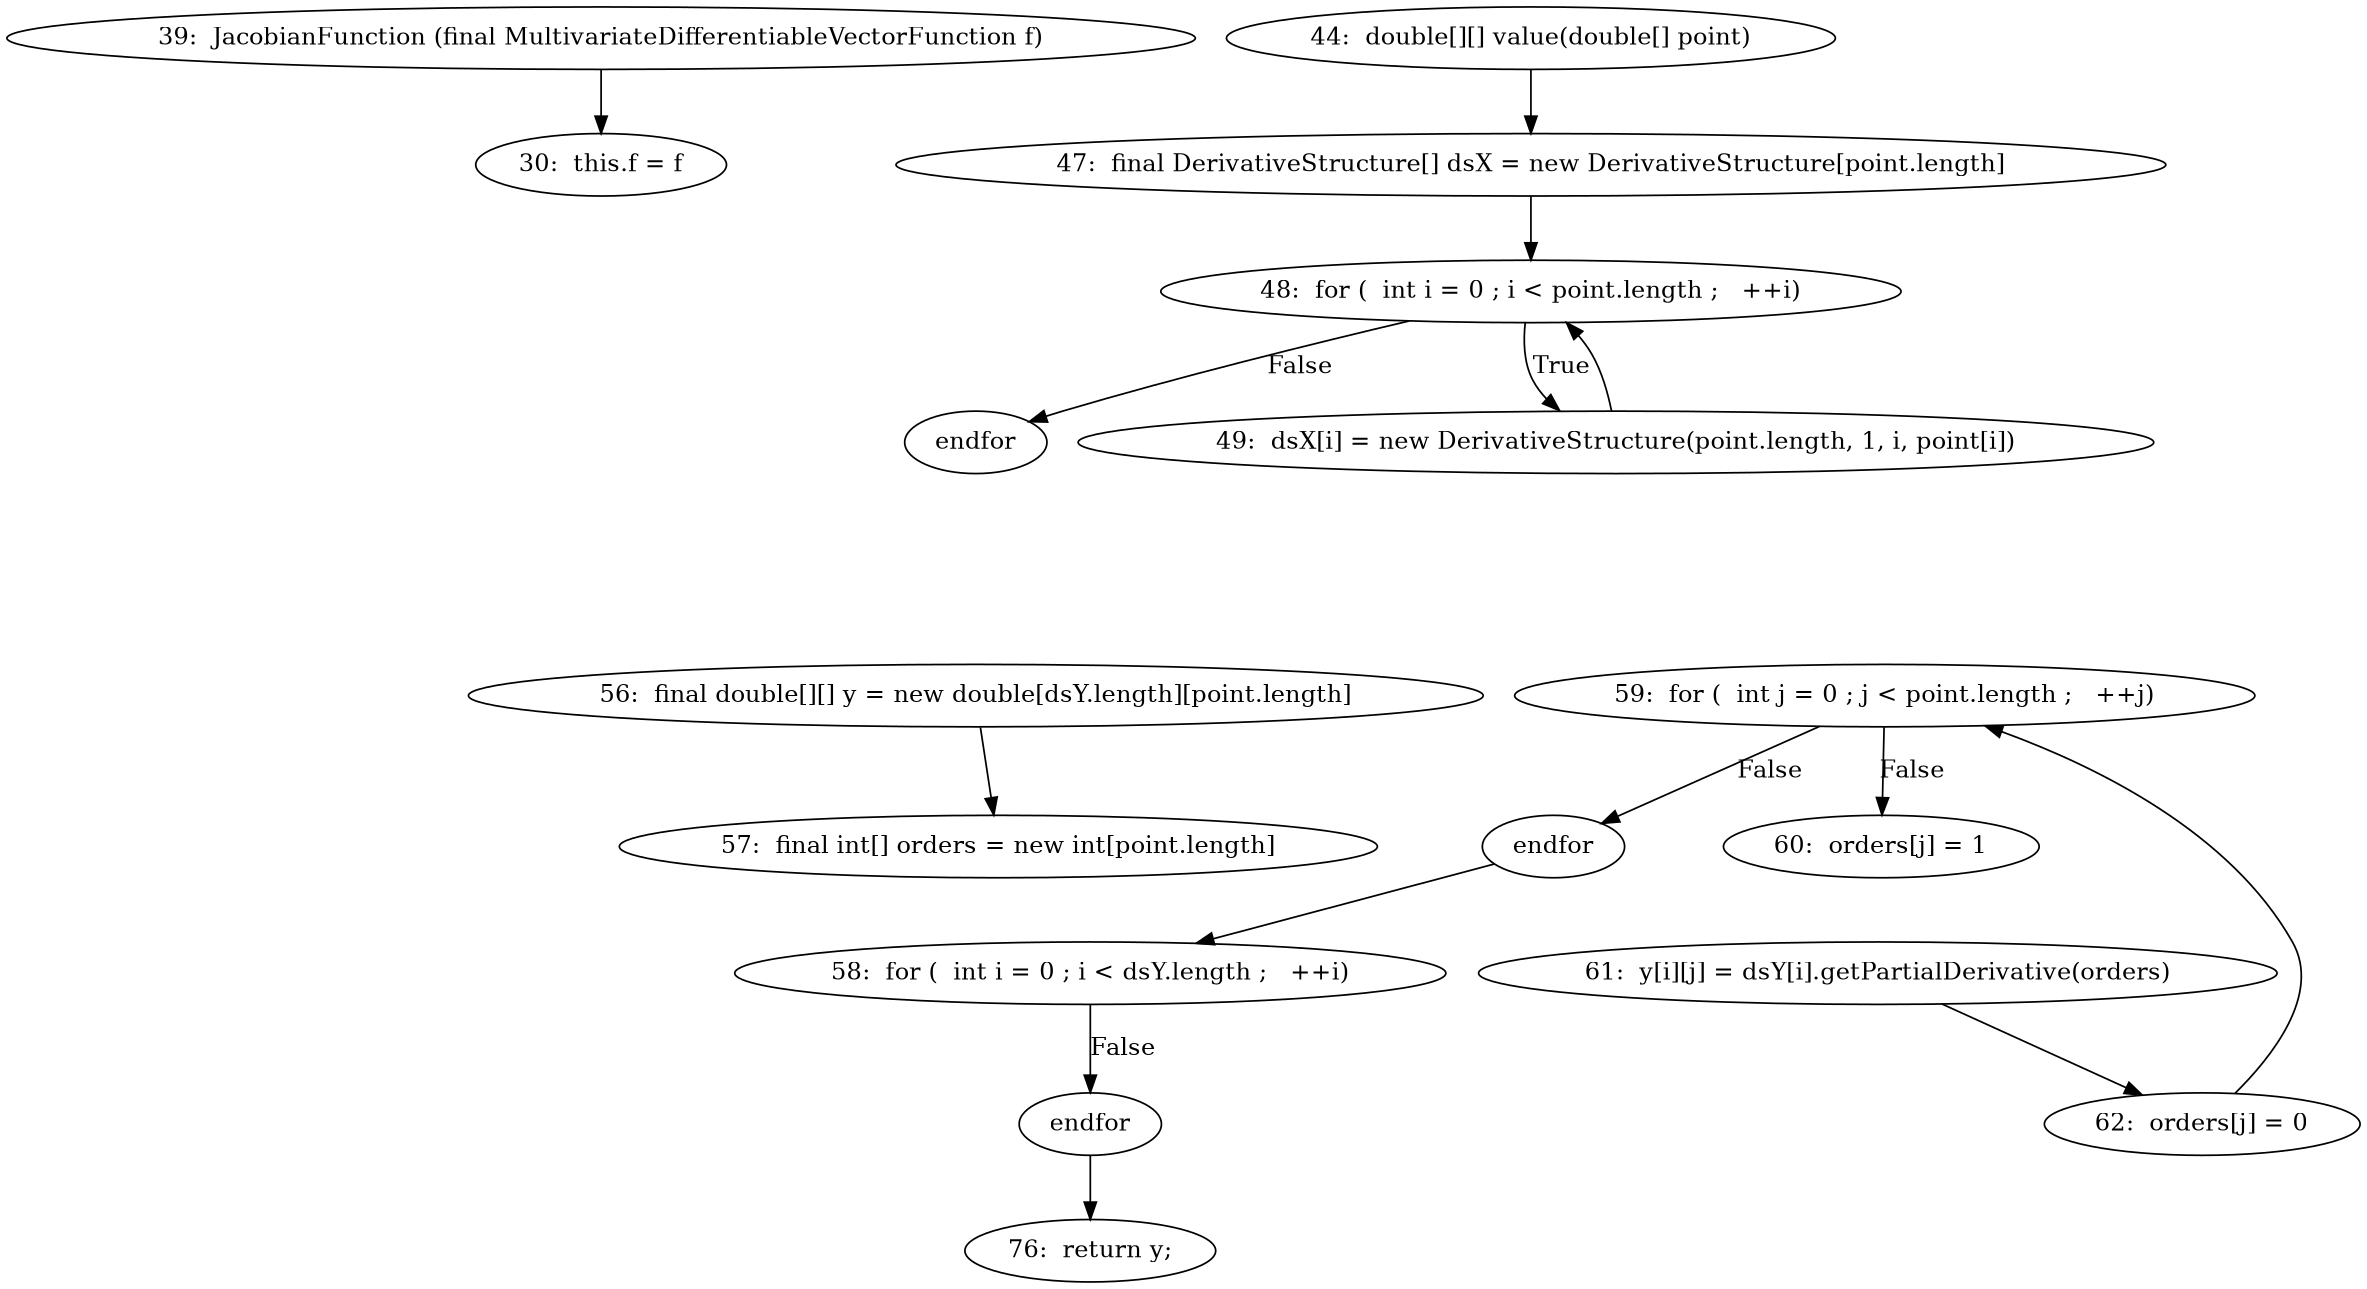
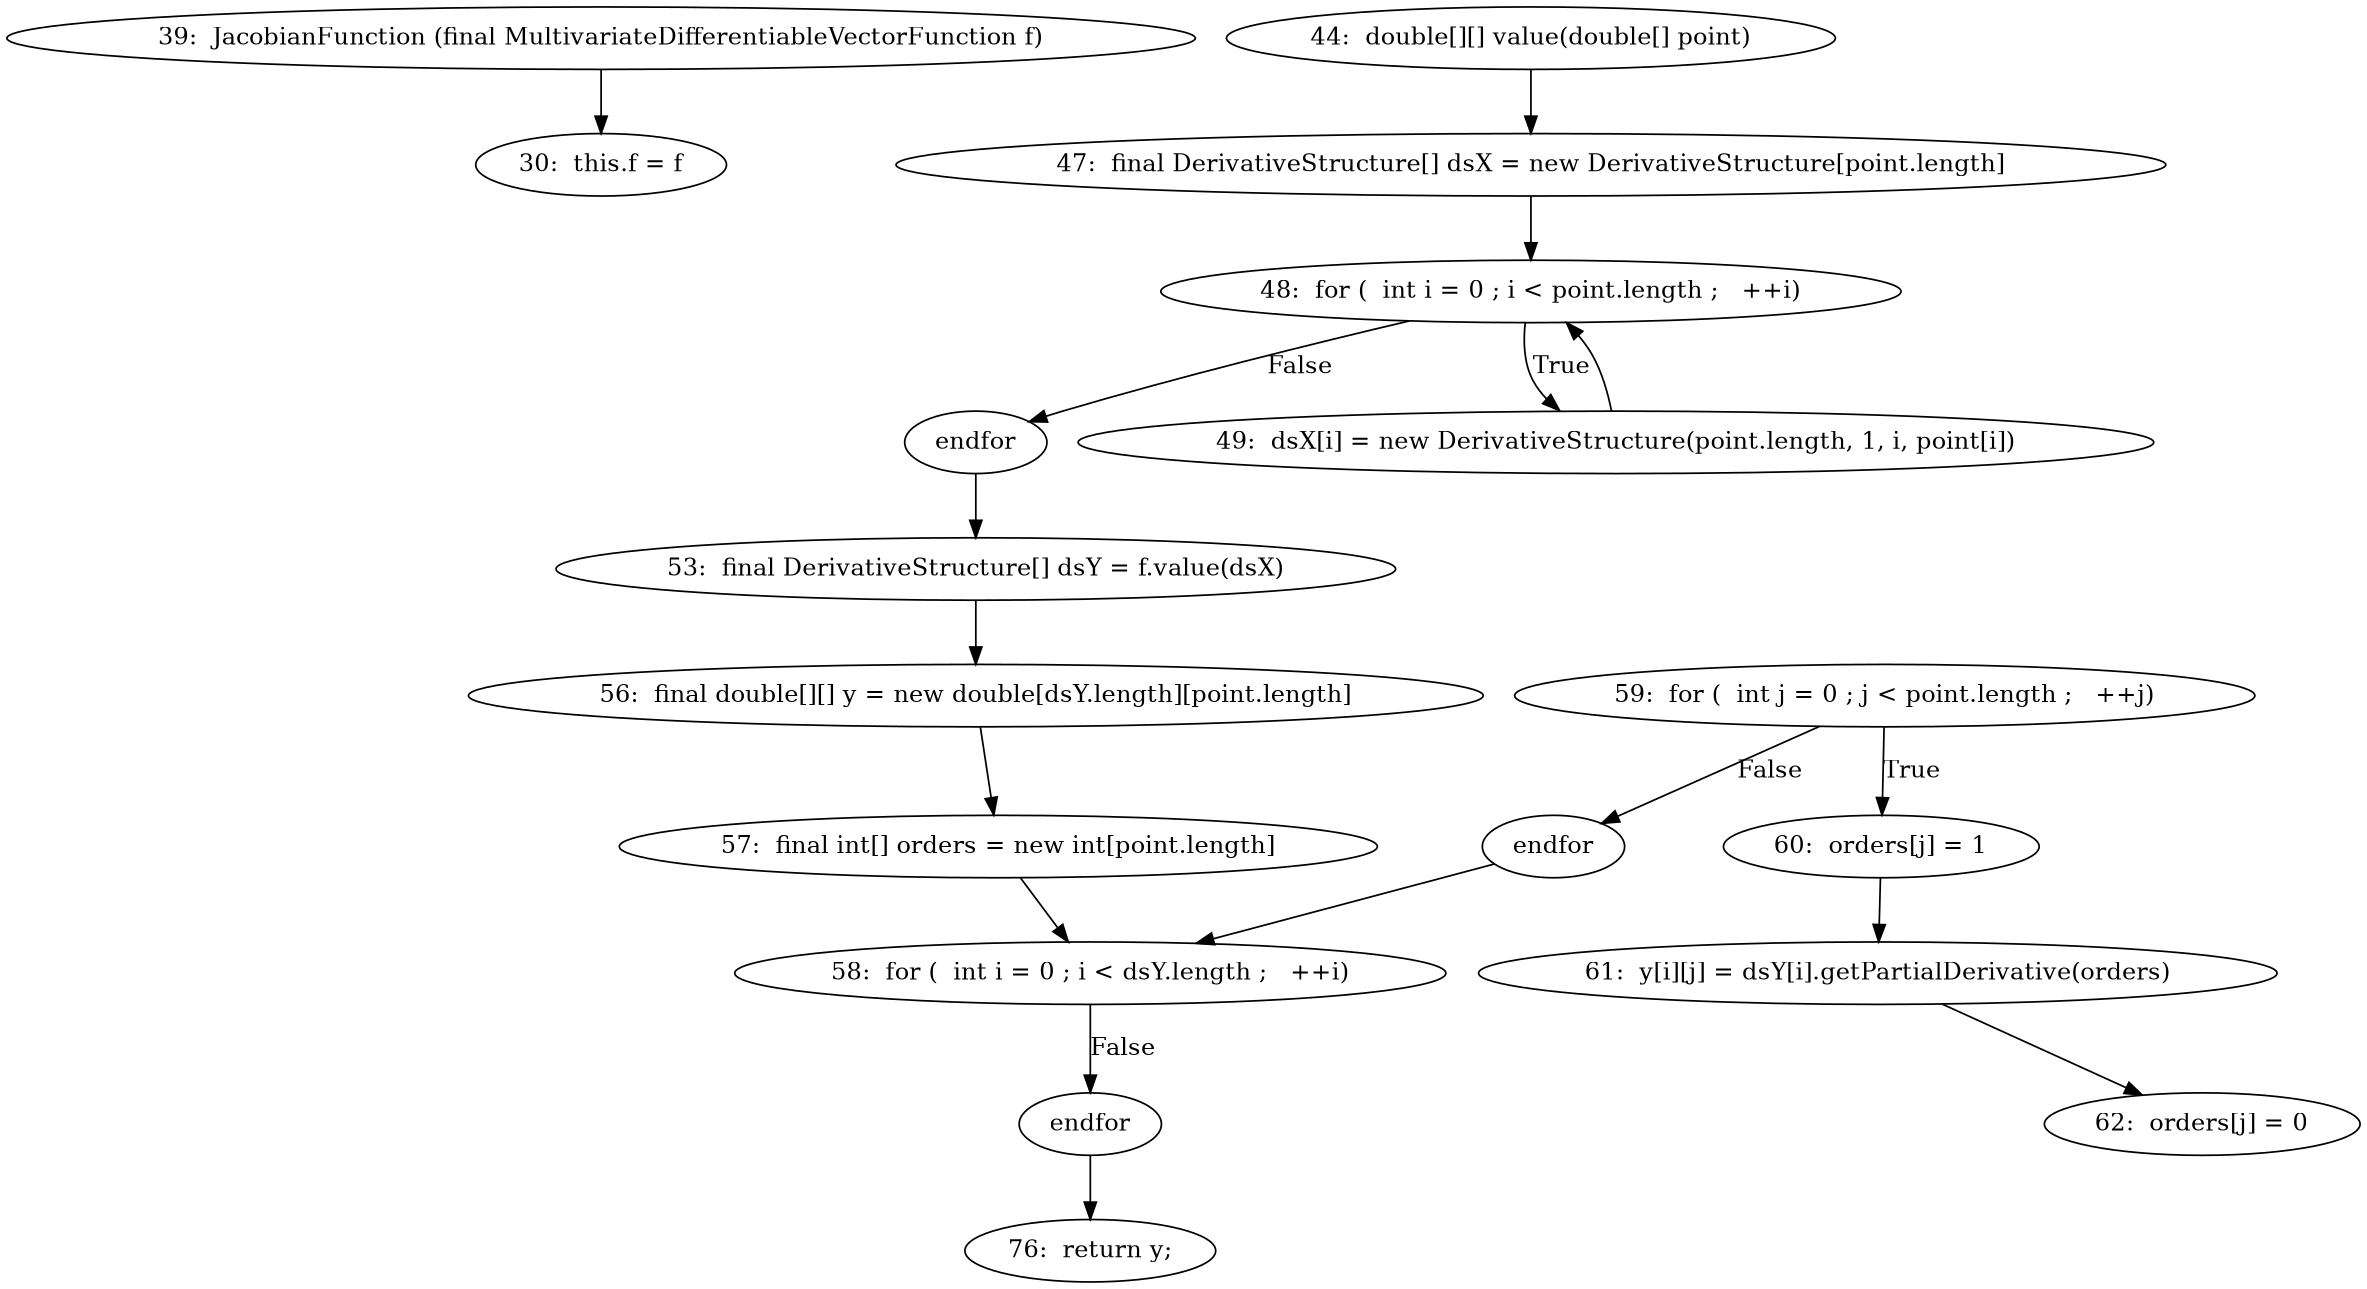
none -> (976, 569)
(1913, 771) -> (1913, 771)
(2233, 866) -> none
none -> (1880, 901)
none -> (1039, 903)
